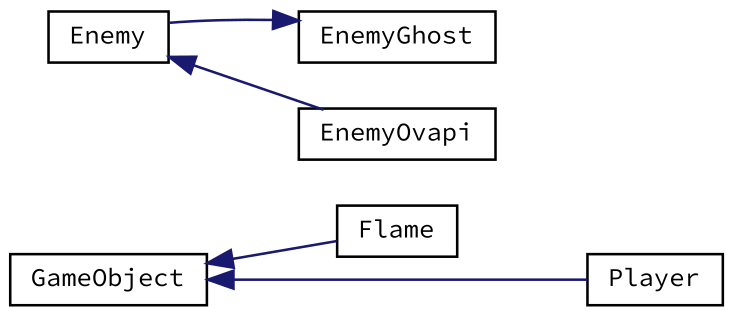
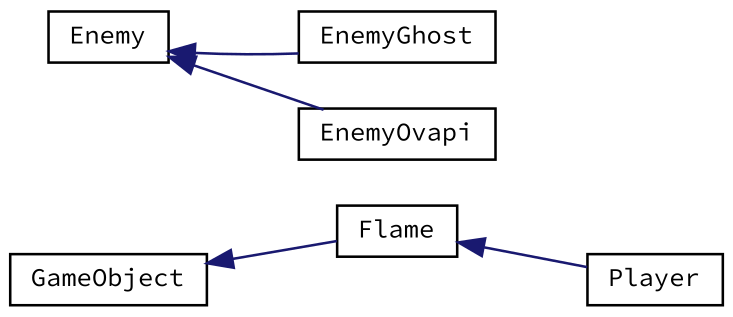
(221, 20) -> (247, 54)
(411, 280) -> (536, 257)
